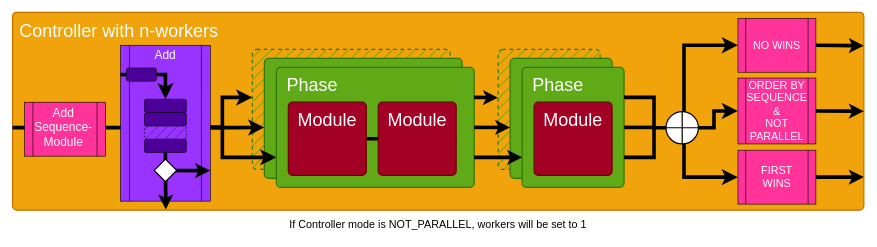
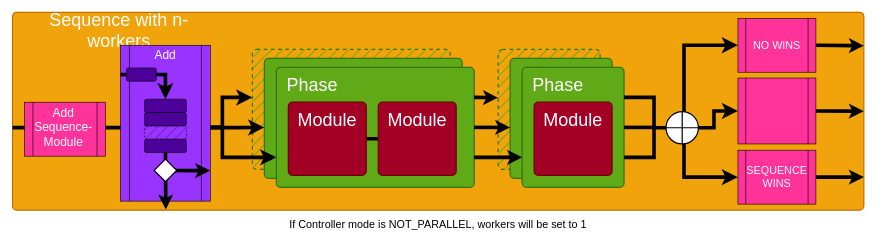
(119, 30) -> (119, 30)
(777, 111) -> none
(777, 177) -> (777, 177)
